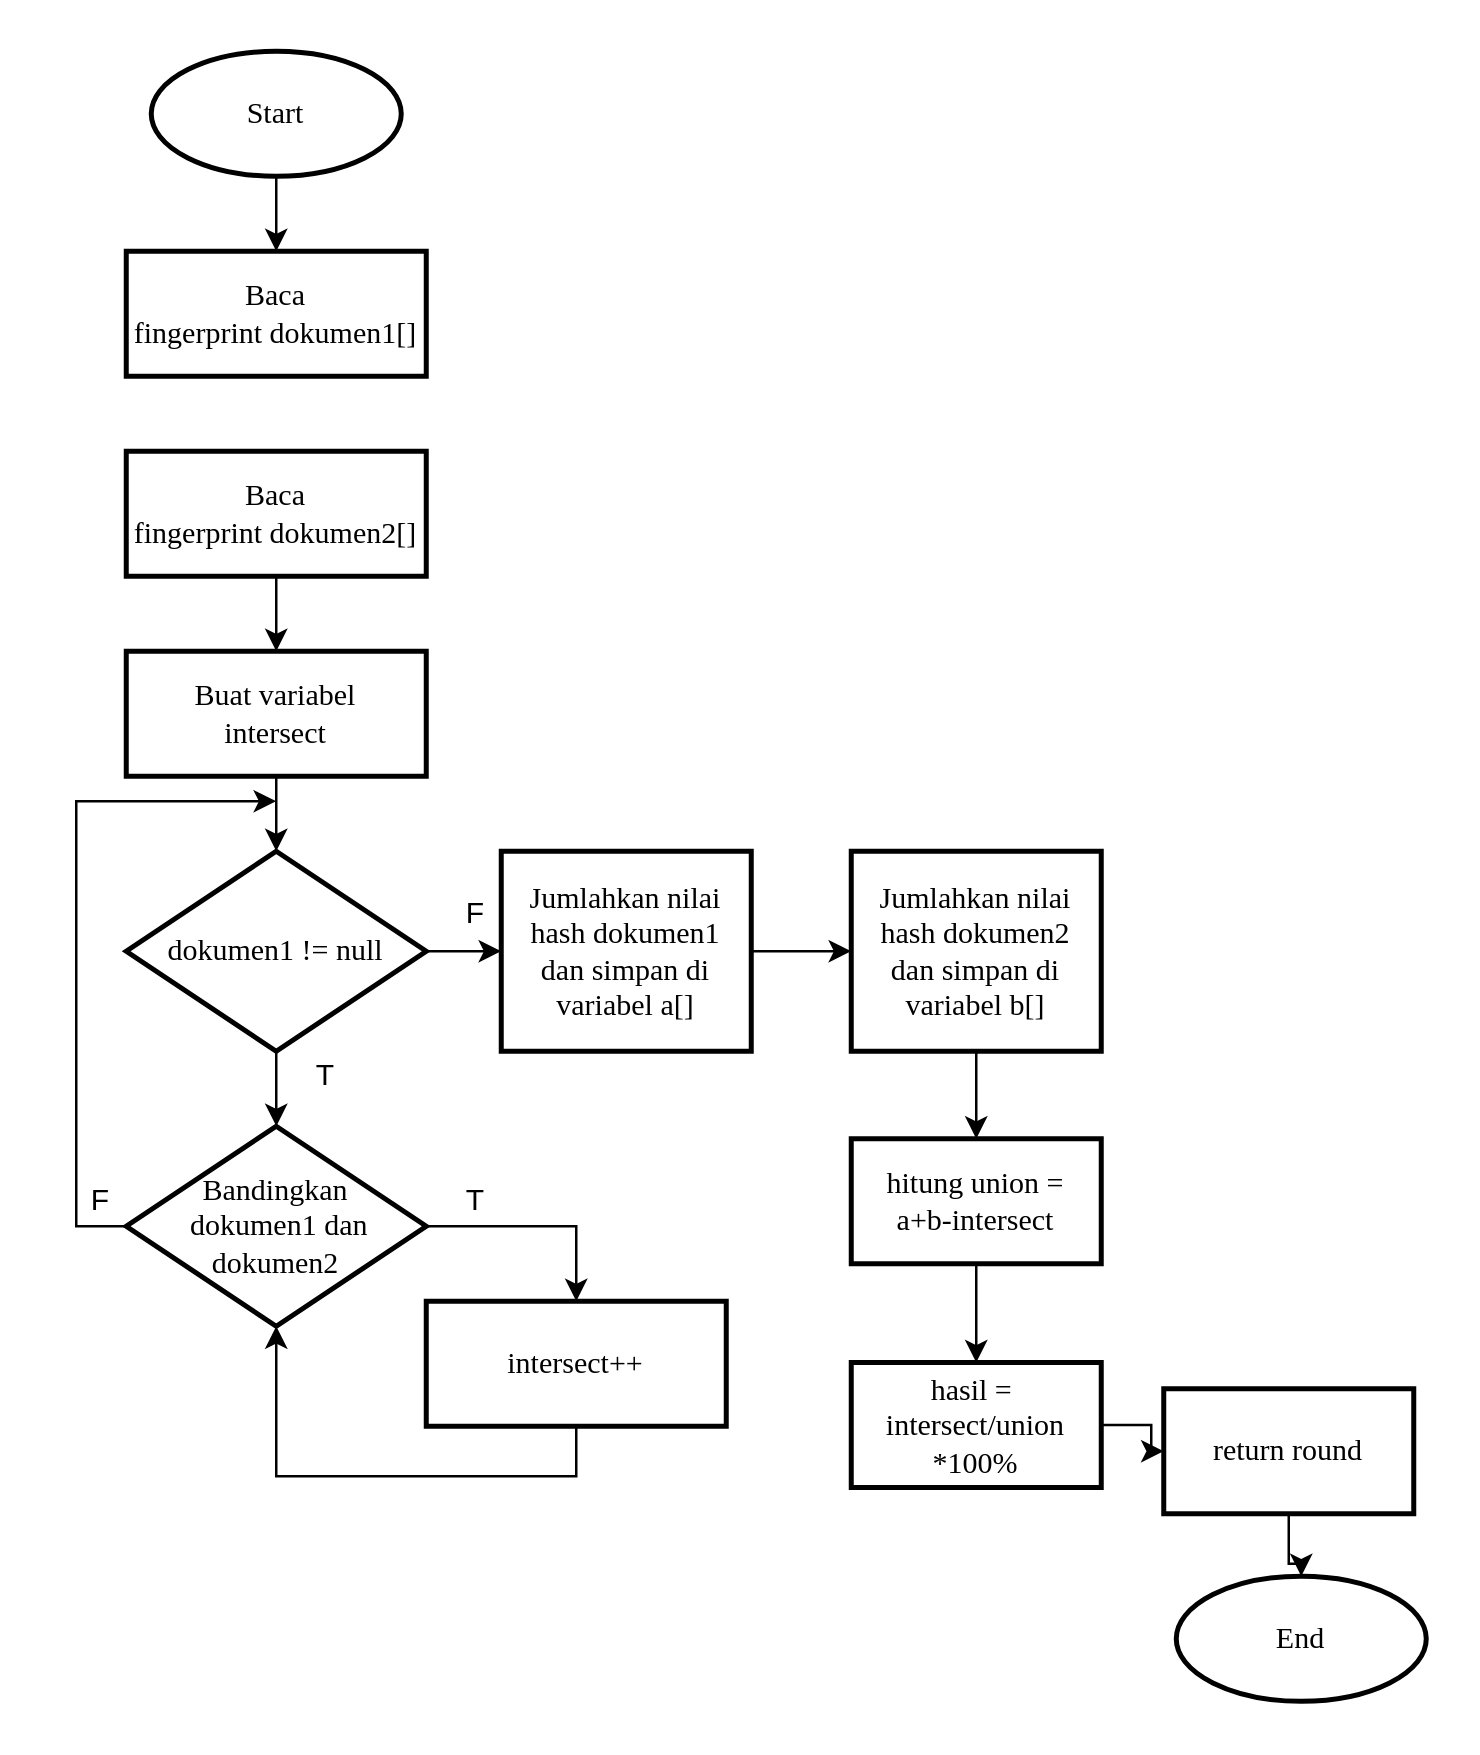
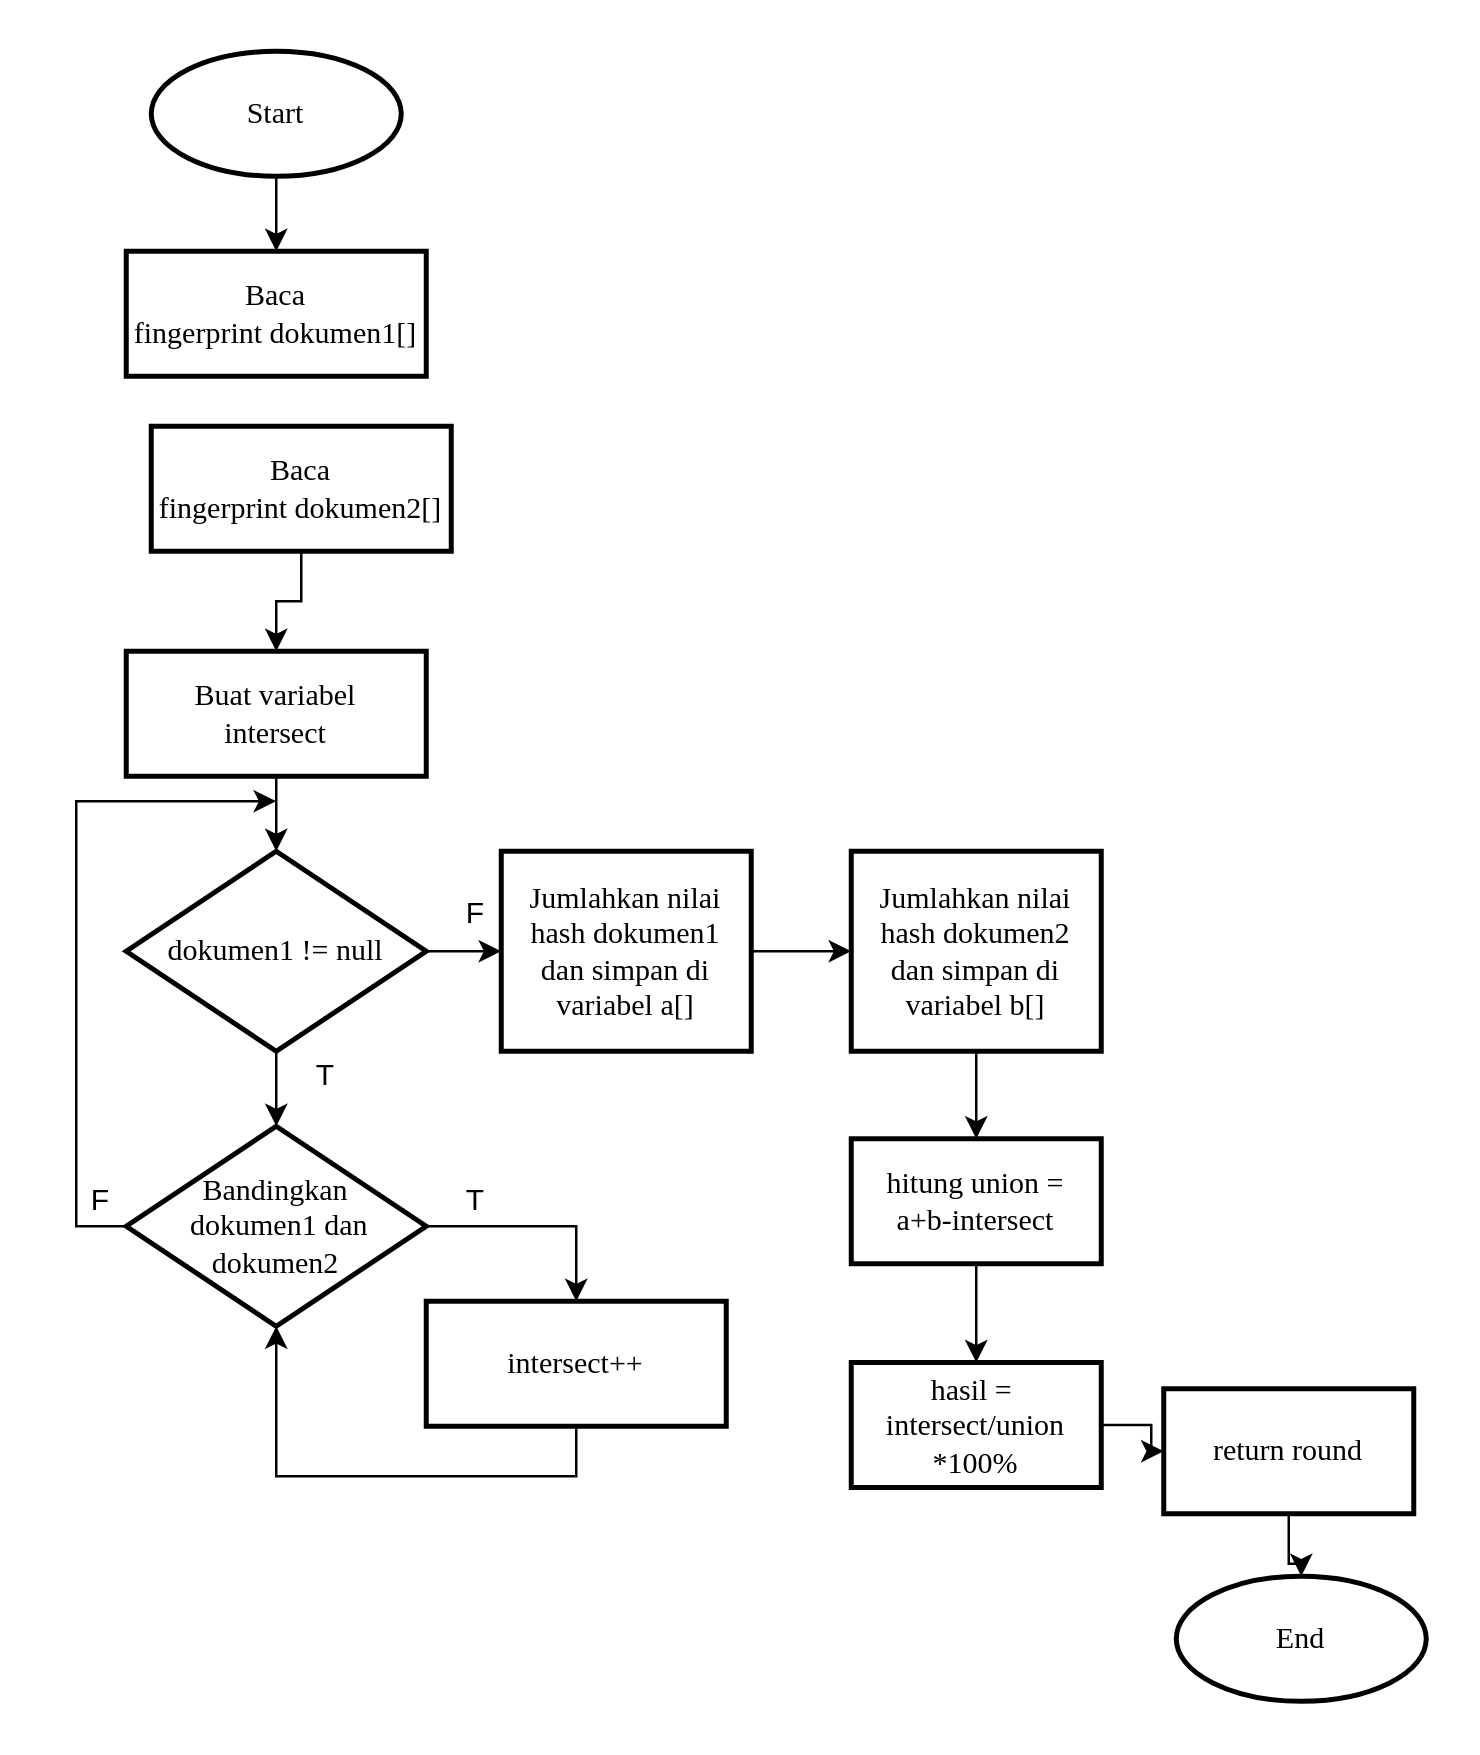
(276, 514) -> (301, 489)
